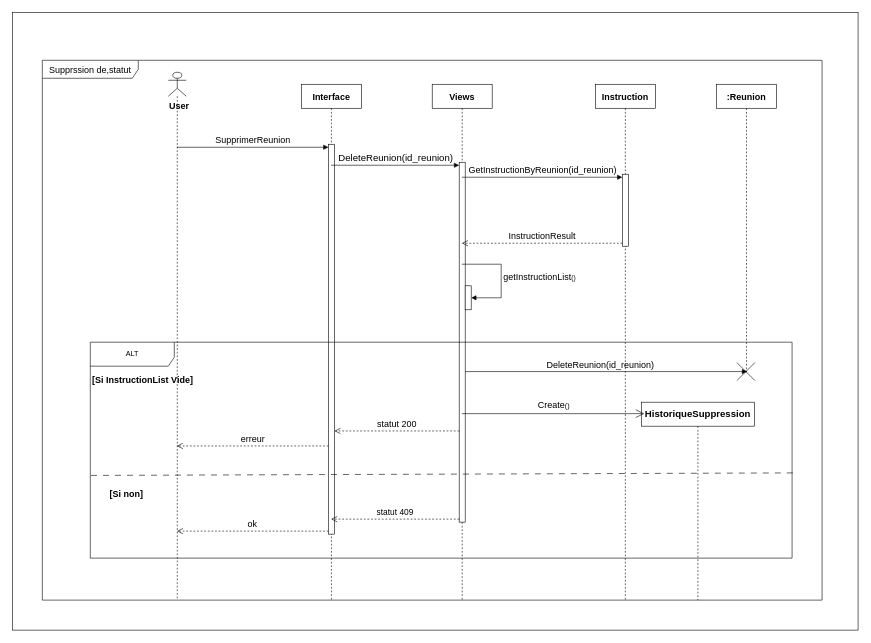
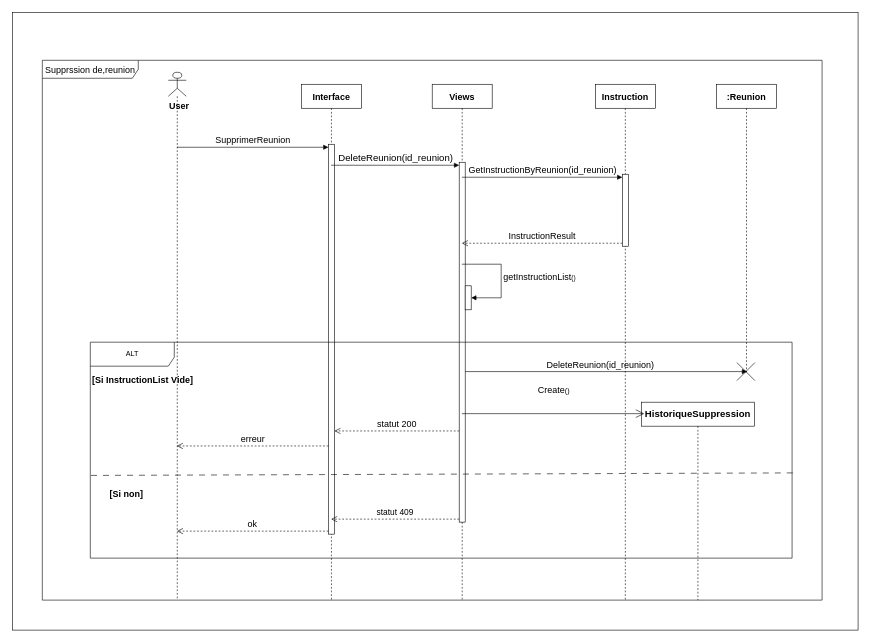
(90, 69) -> (90, 69)
(554, 405) -> (554, 390)
